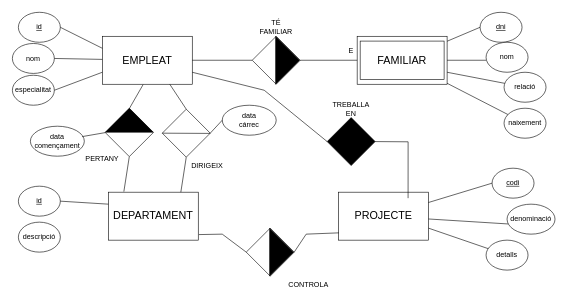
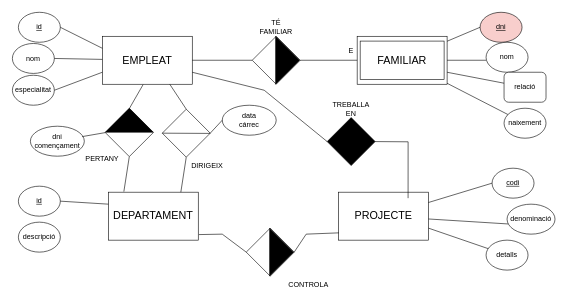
(501, 27) -> (501, 27)
(525, 87) -> (525, 87)
(57, 141) -> (57, 141)
